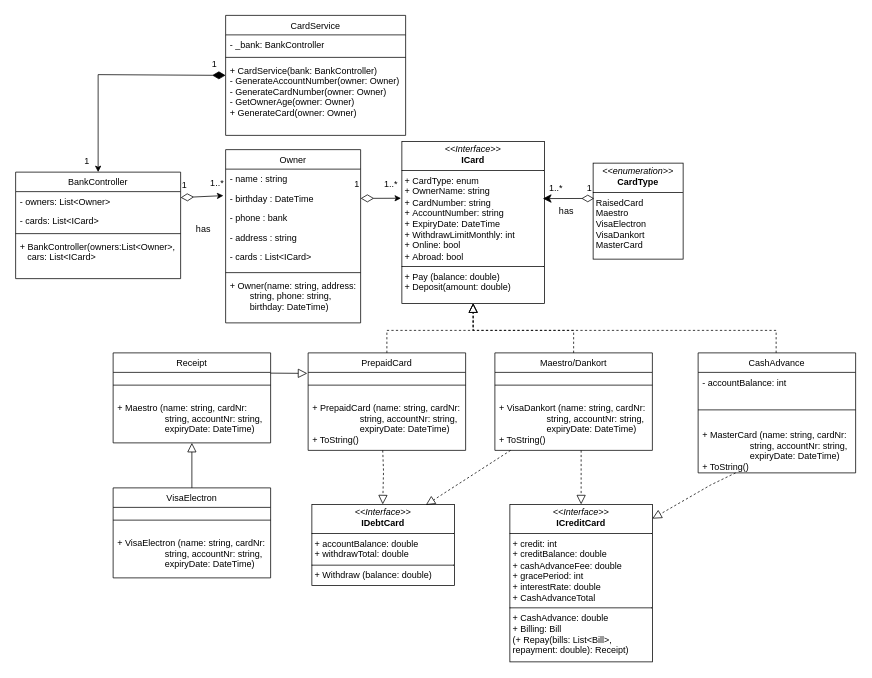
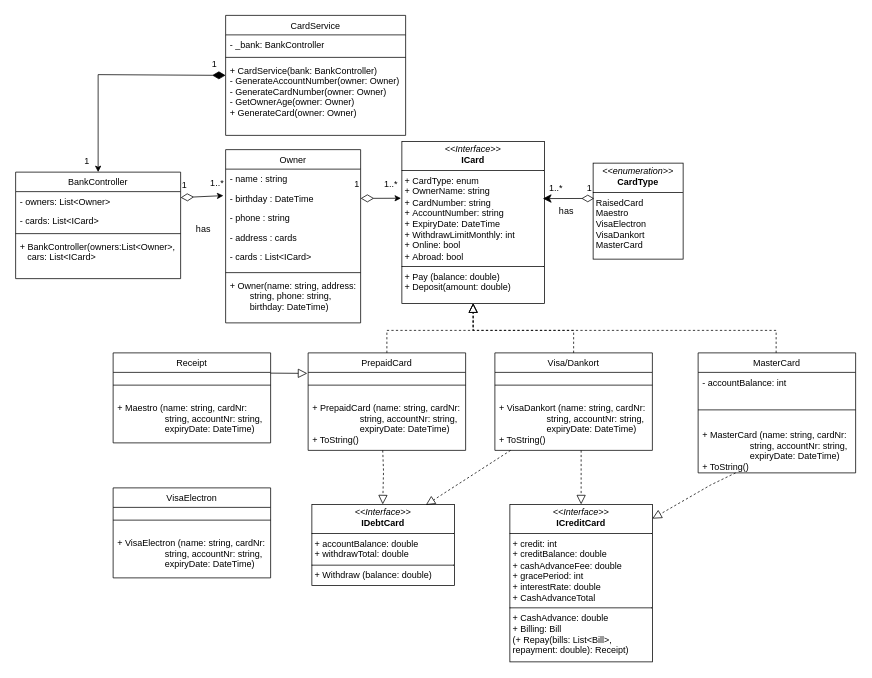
(261, 218) -> (265, 218)
(269, 238) -> (268, 238)
(573, 363) -> (573, 363)
(776, 363) -> (776, 363)
(192, 470) -> none
